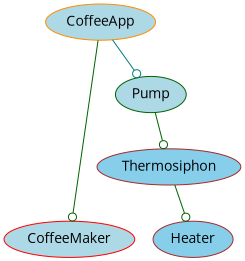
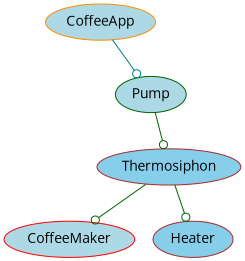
(86, 127) -> (122, 201)
